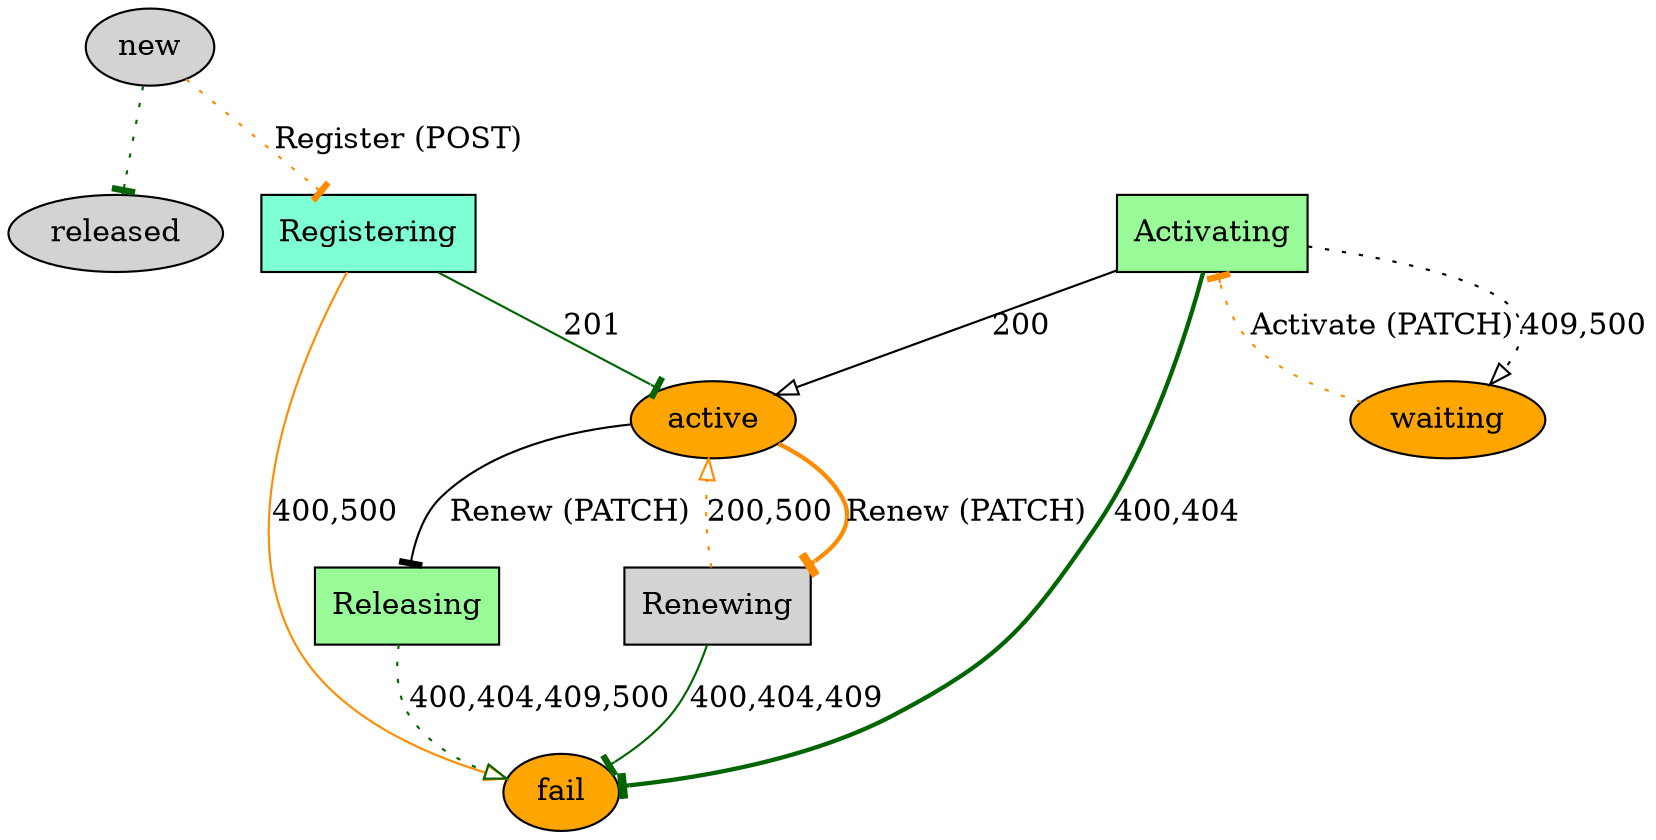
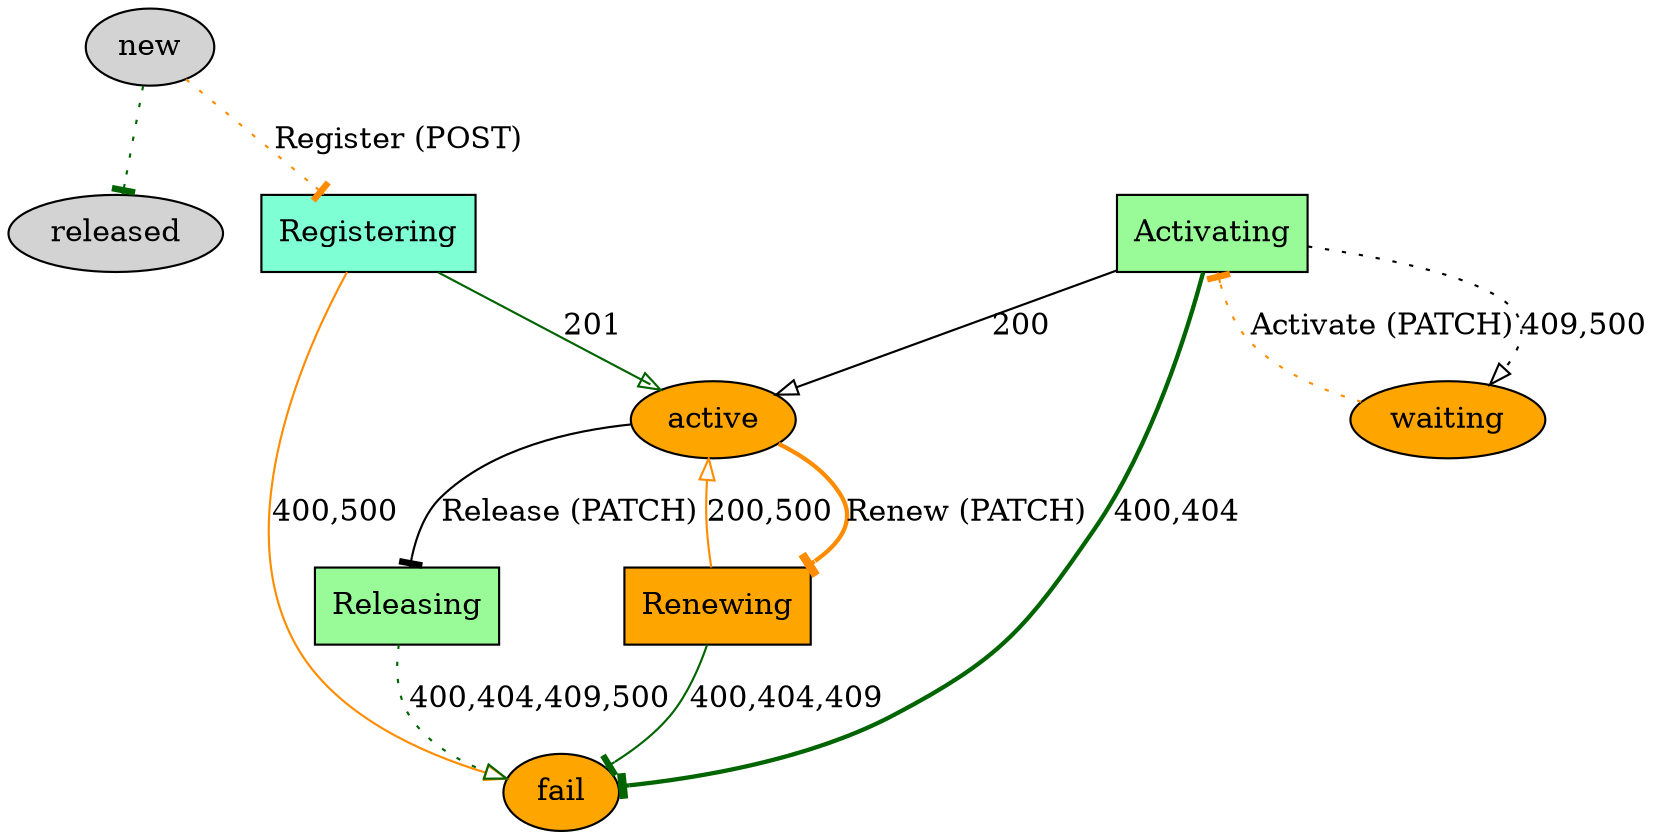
(544, 328) -> (544, 328)
(570, 513) -> (570, 513)
(707, 524) -> (707, 524)
(718, 606) -> (718, 606)
